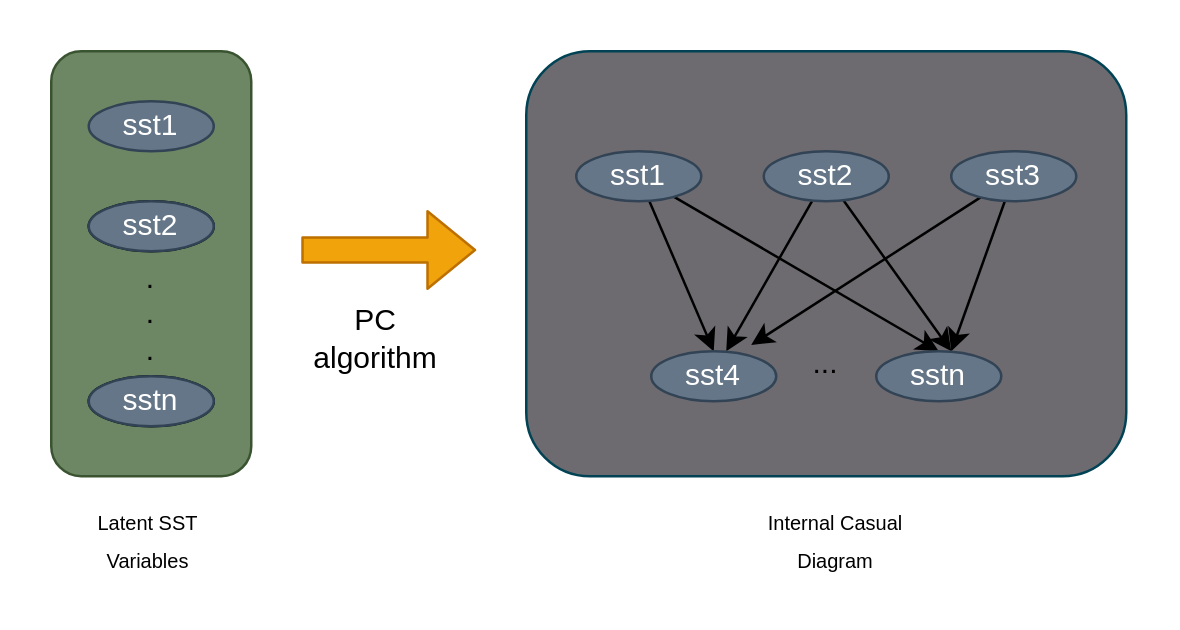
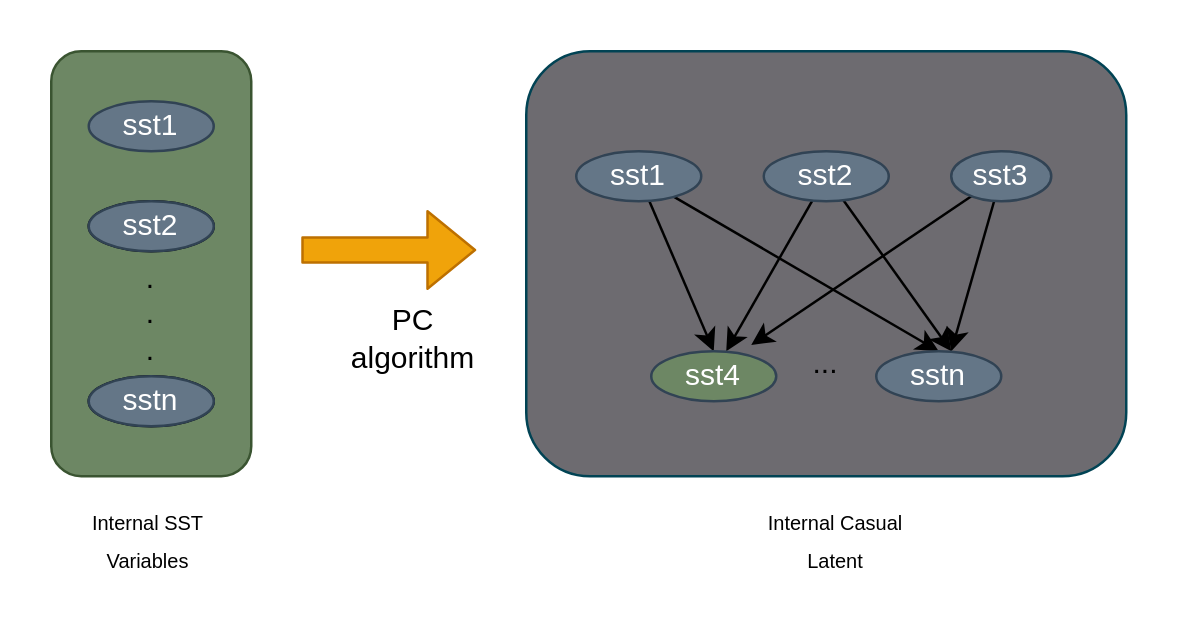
(1014, 176) -> (1001, 176)
(376, 339) -> (414, 339)
(714, 376) -> (714, 376)
(149, 539) -> (149, 539)
(836, 539) -> (836, 539)
